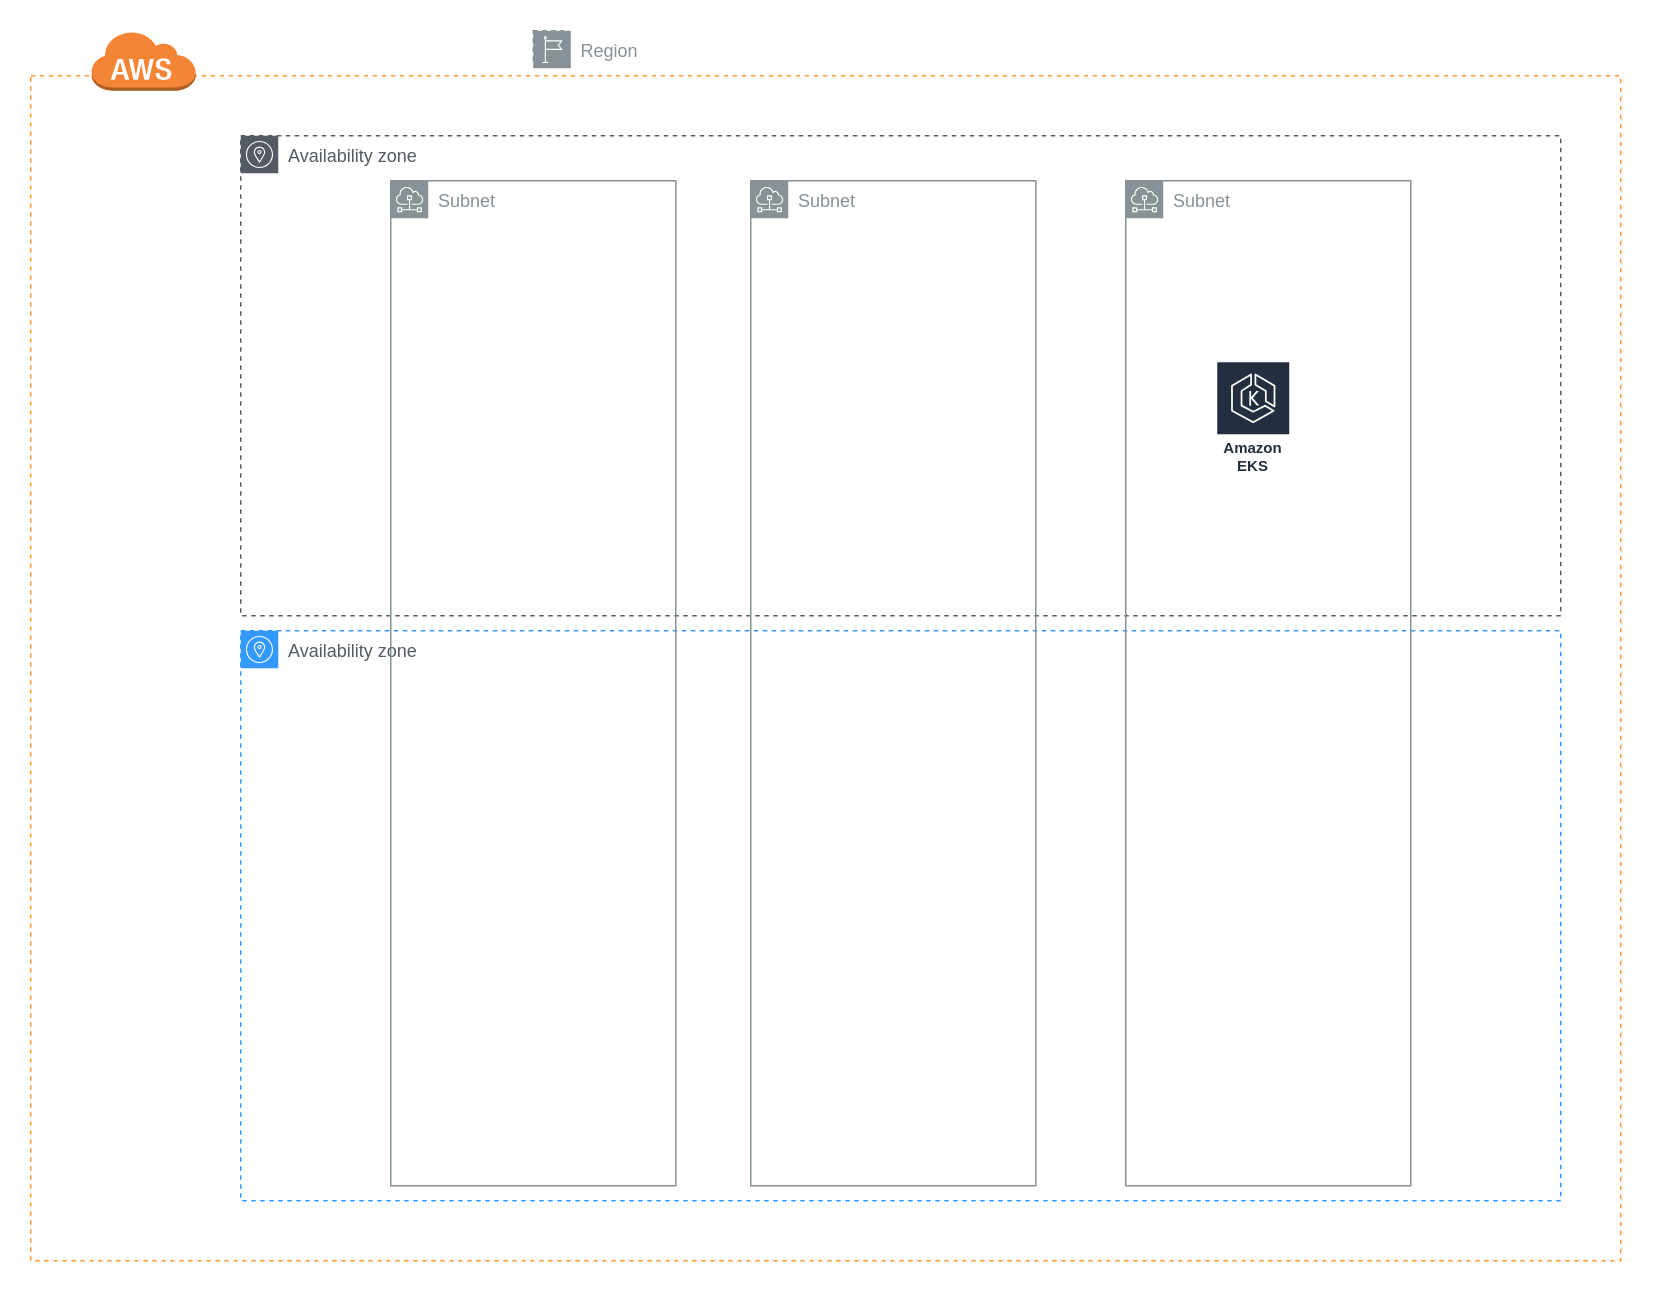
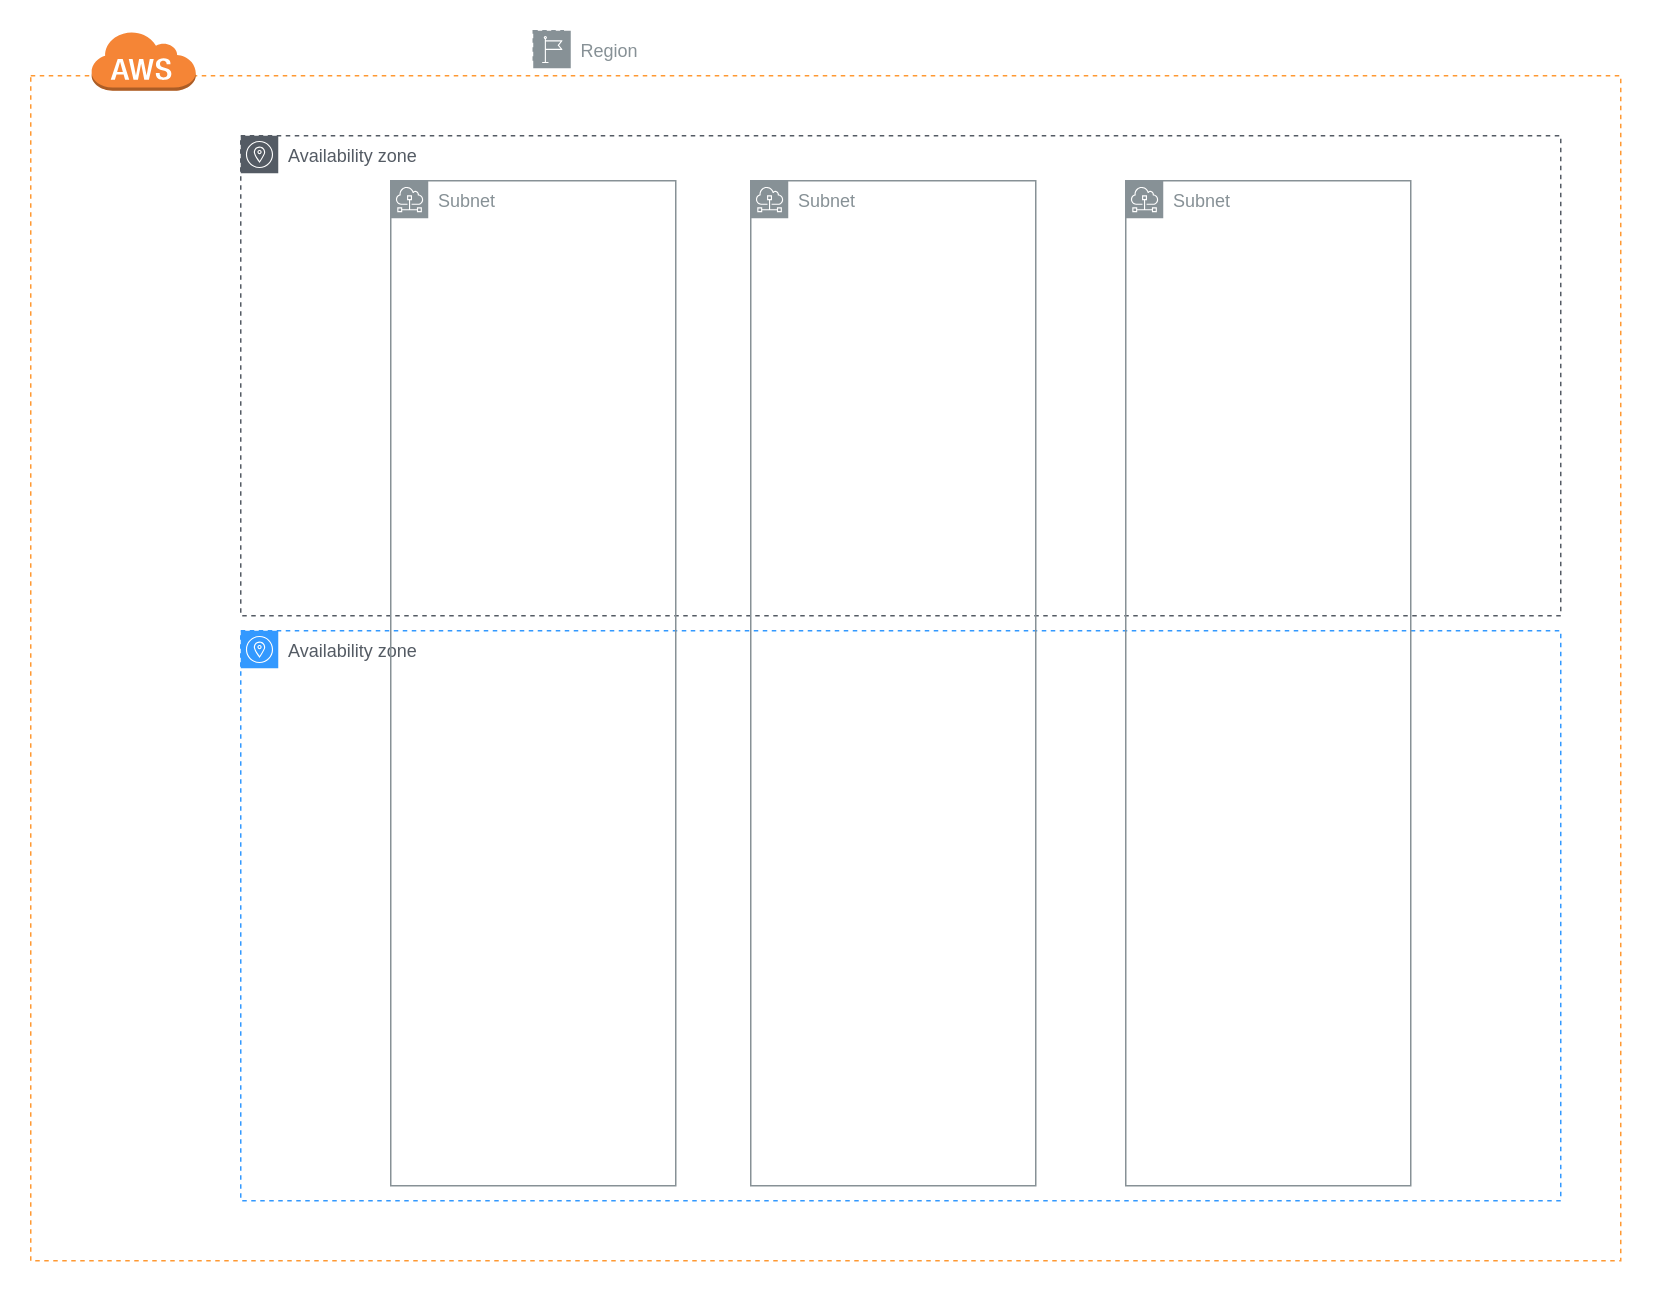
(1253, 421) -> none
